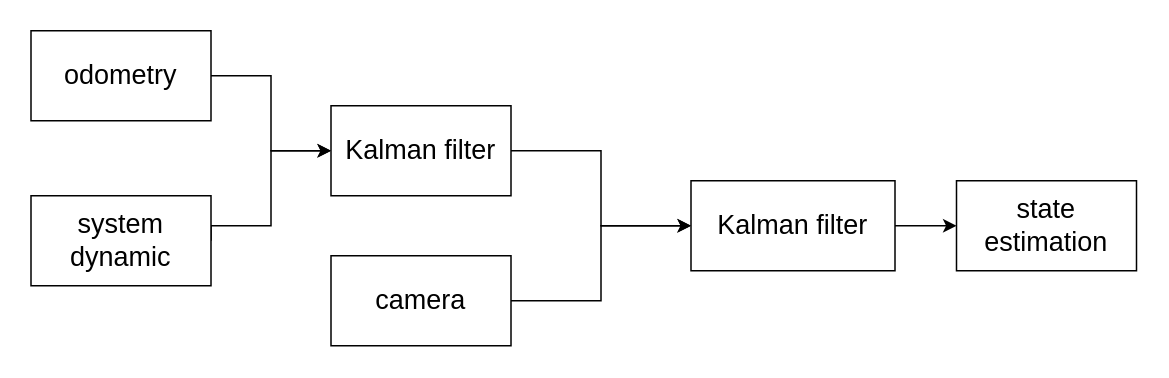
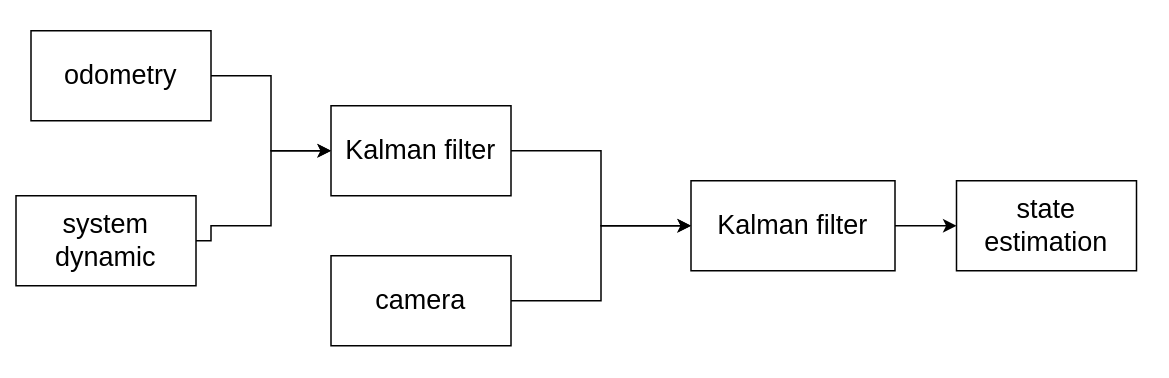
(121, 241) -> (106, 241)
